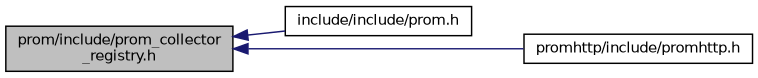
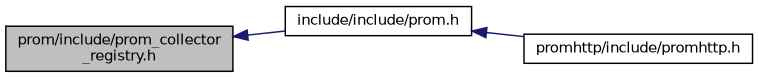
(386, 49) -> (505, 35)
